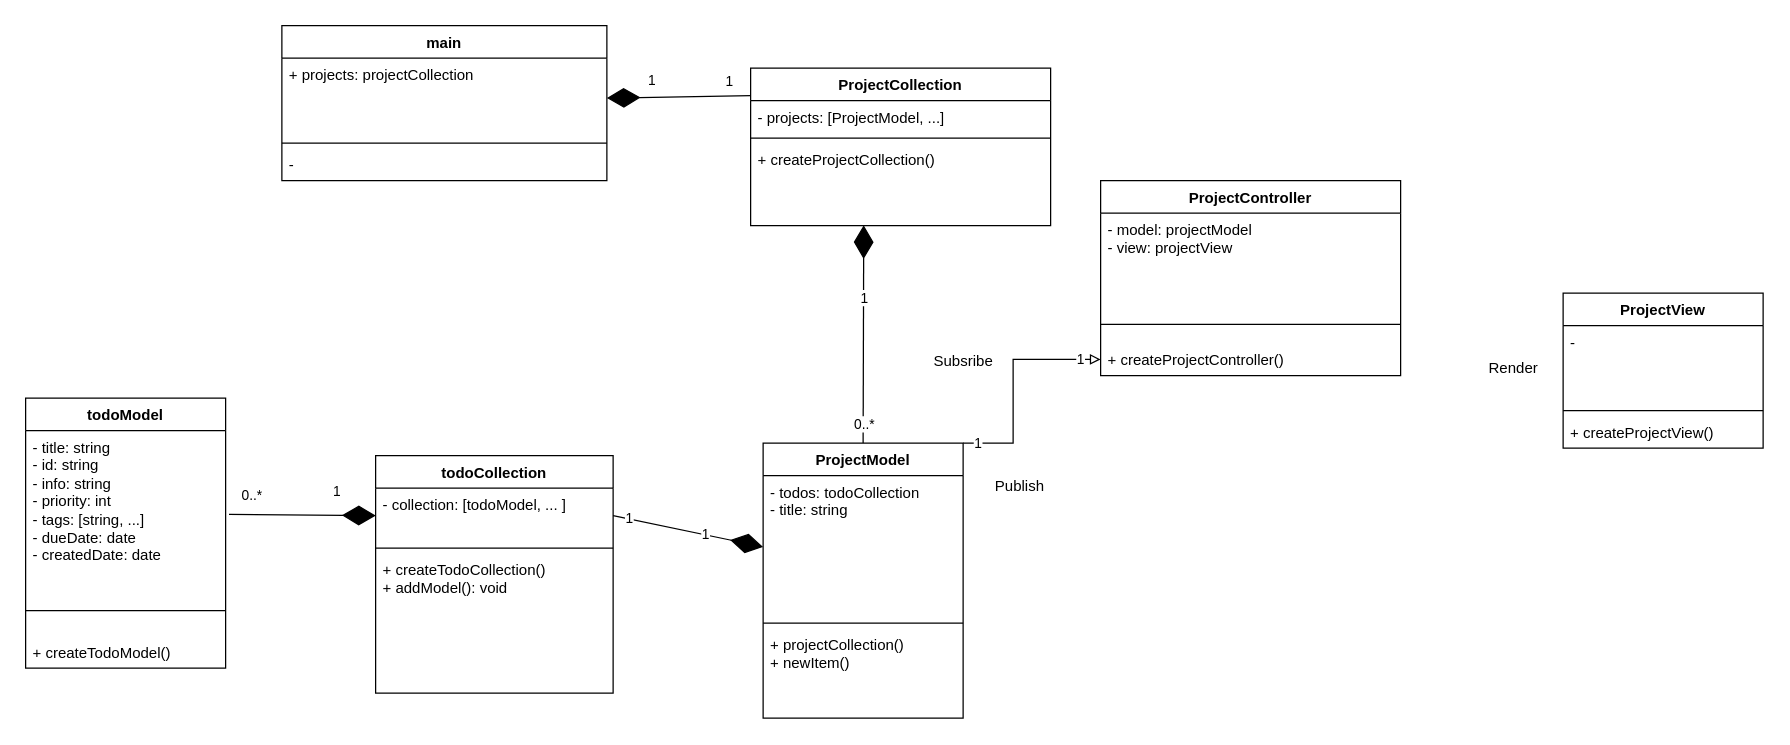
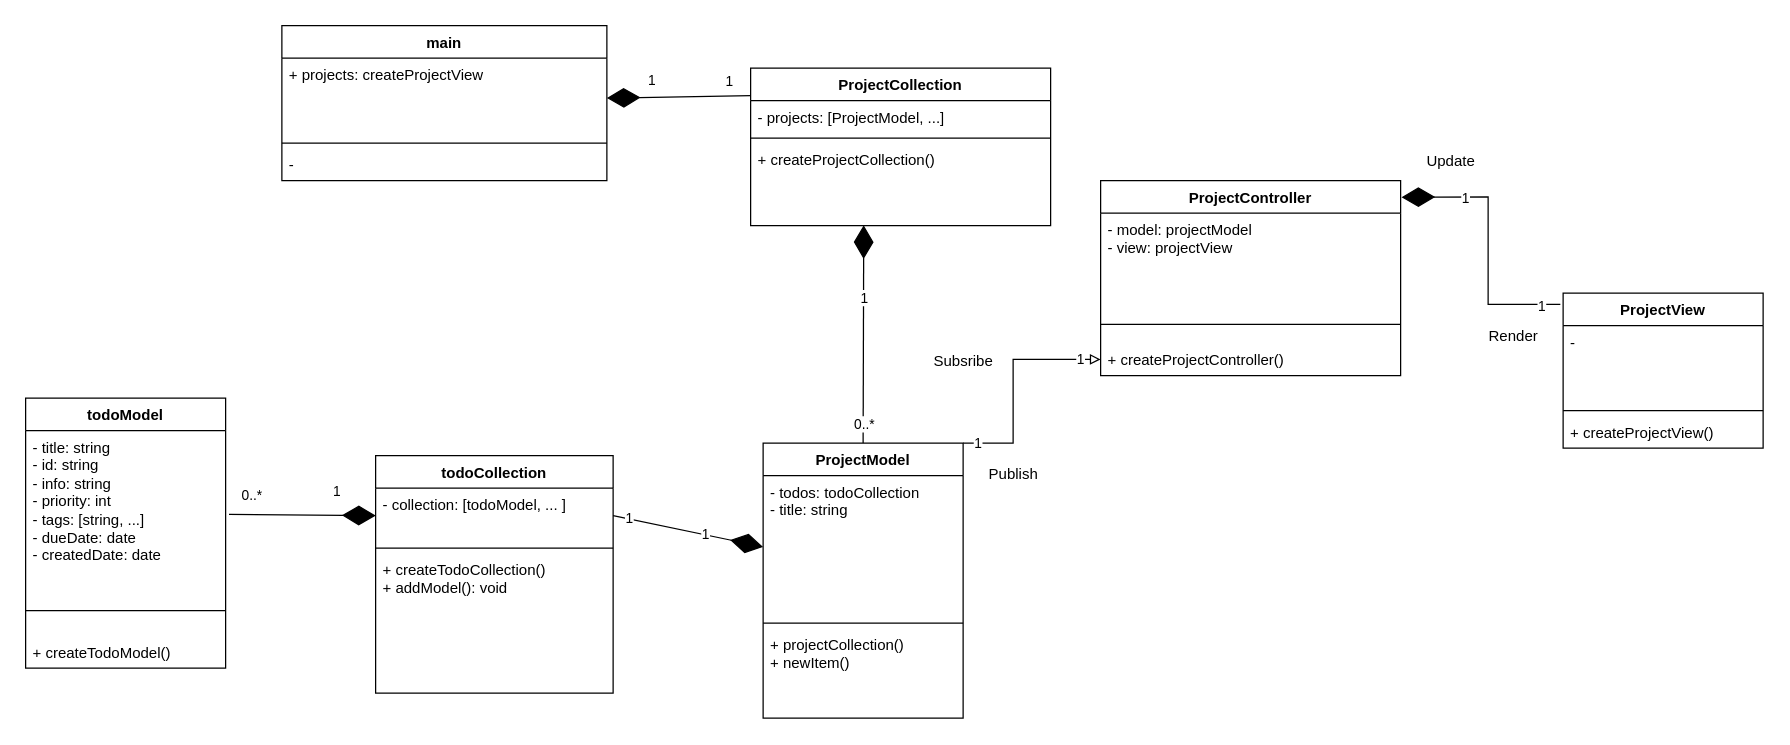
(399, 76) -> (403, 76)
none -> (1451, 162)
none -> (1488, 260)
(1513, 368) -> (1513, 337)
(1019, 487) -> (1013, 474)
